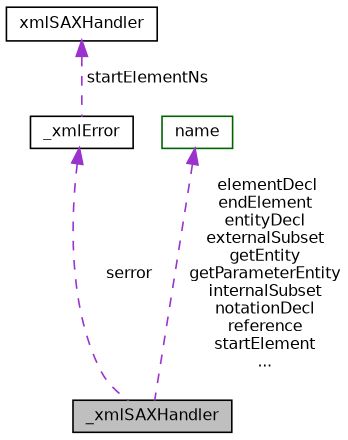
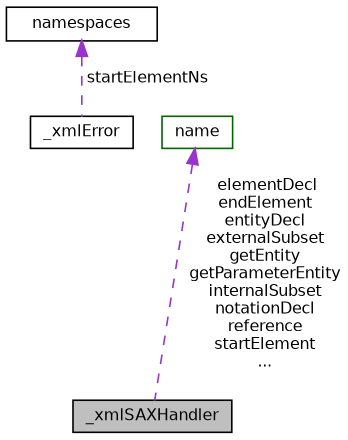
(82, 24) -> (82, 24)
(77, 290) -> none
